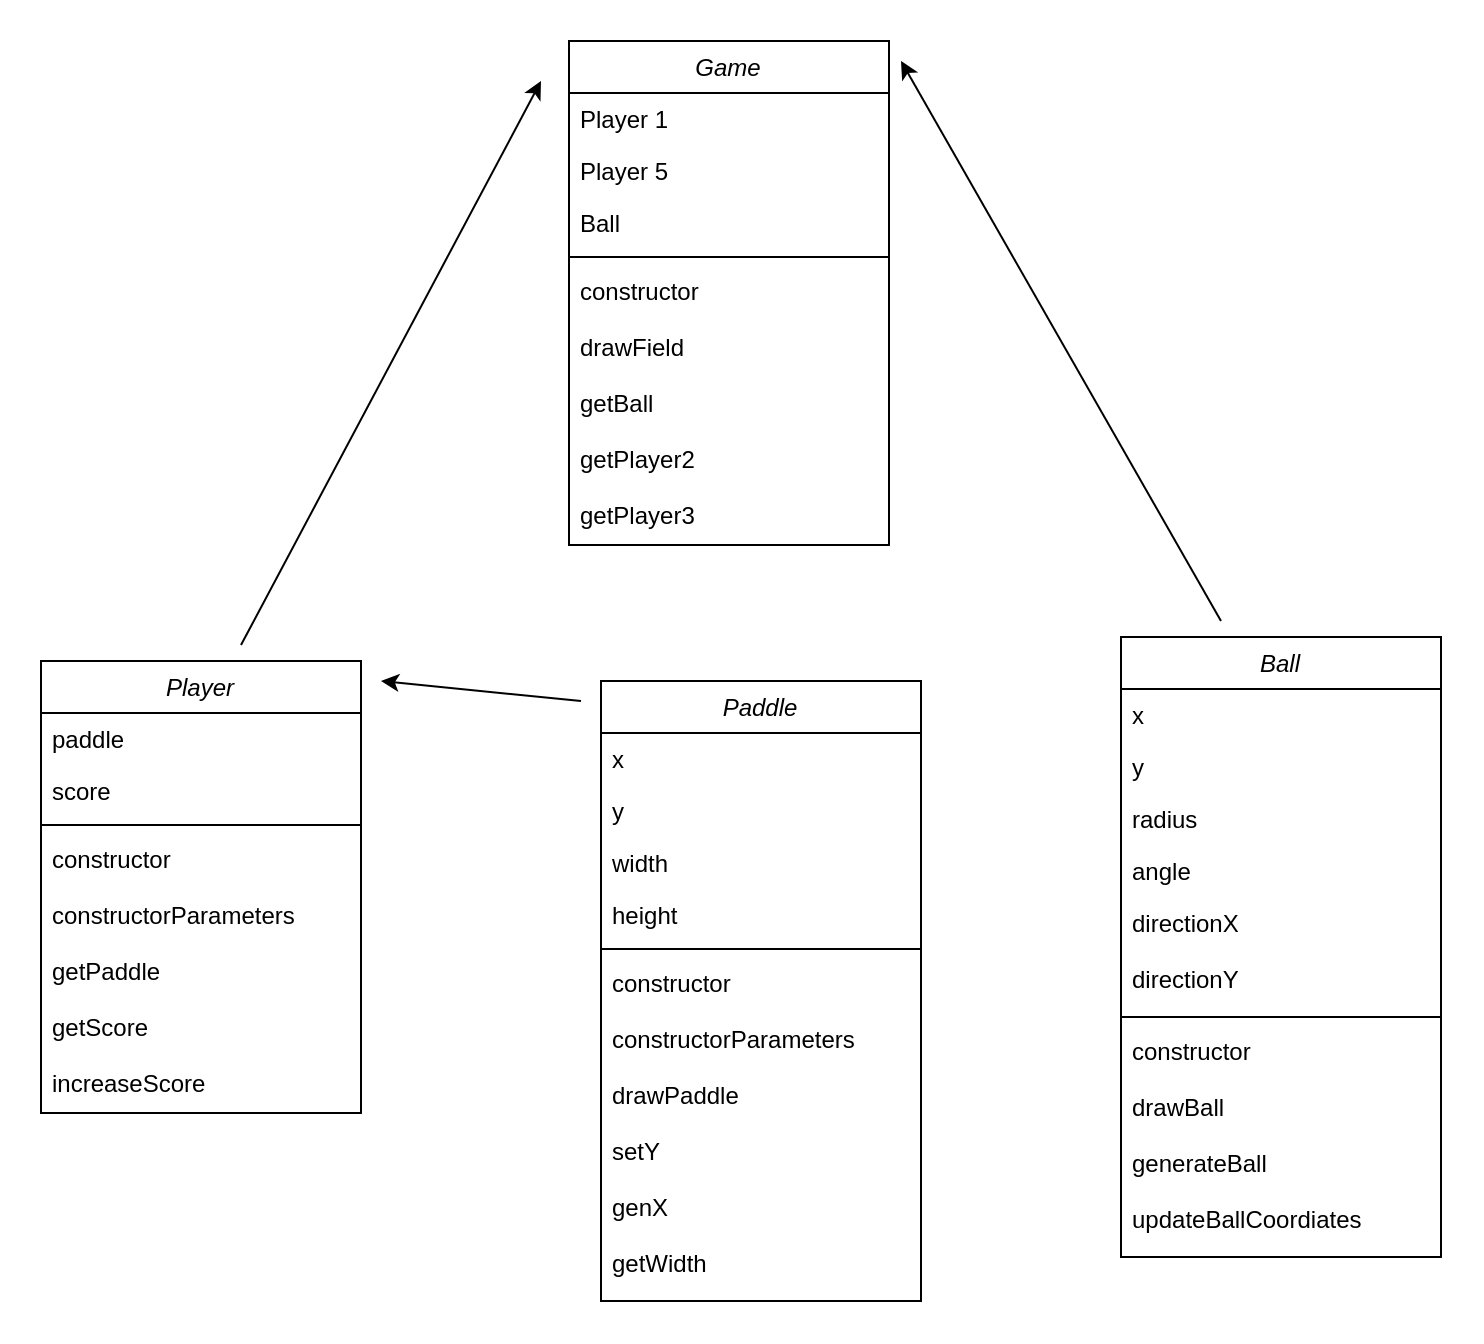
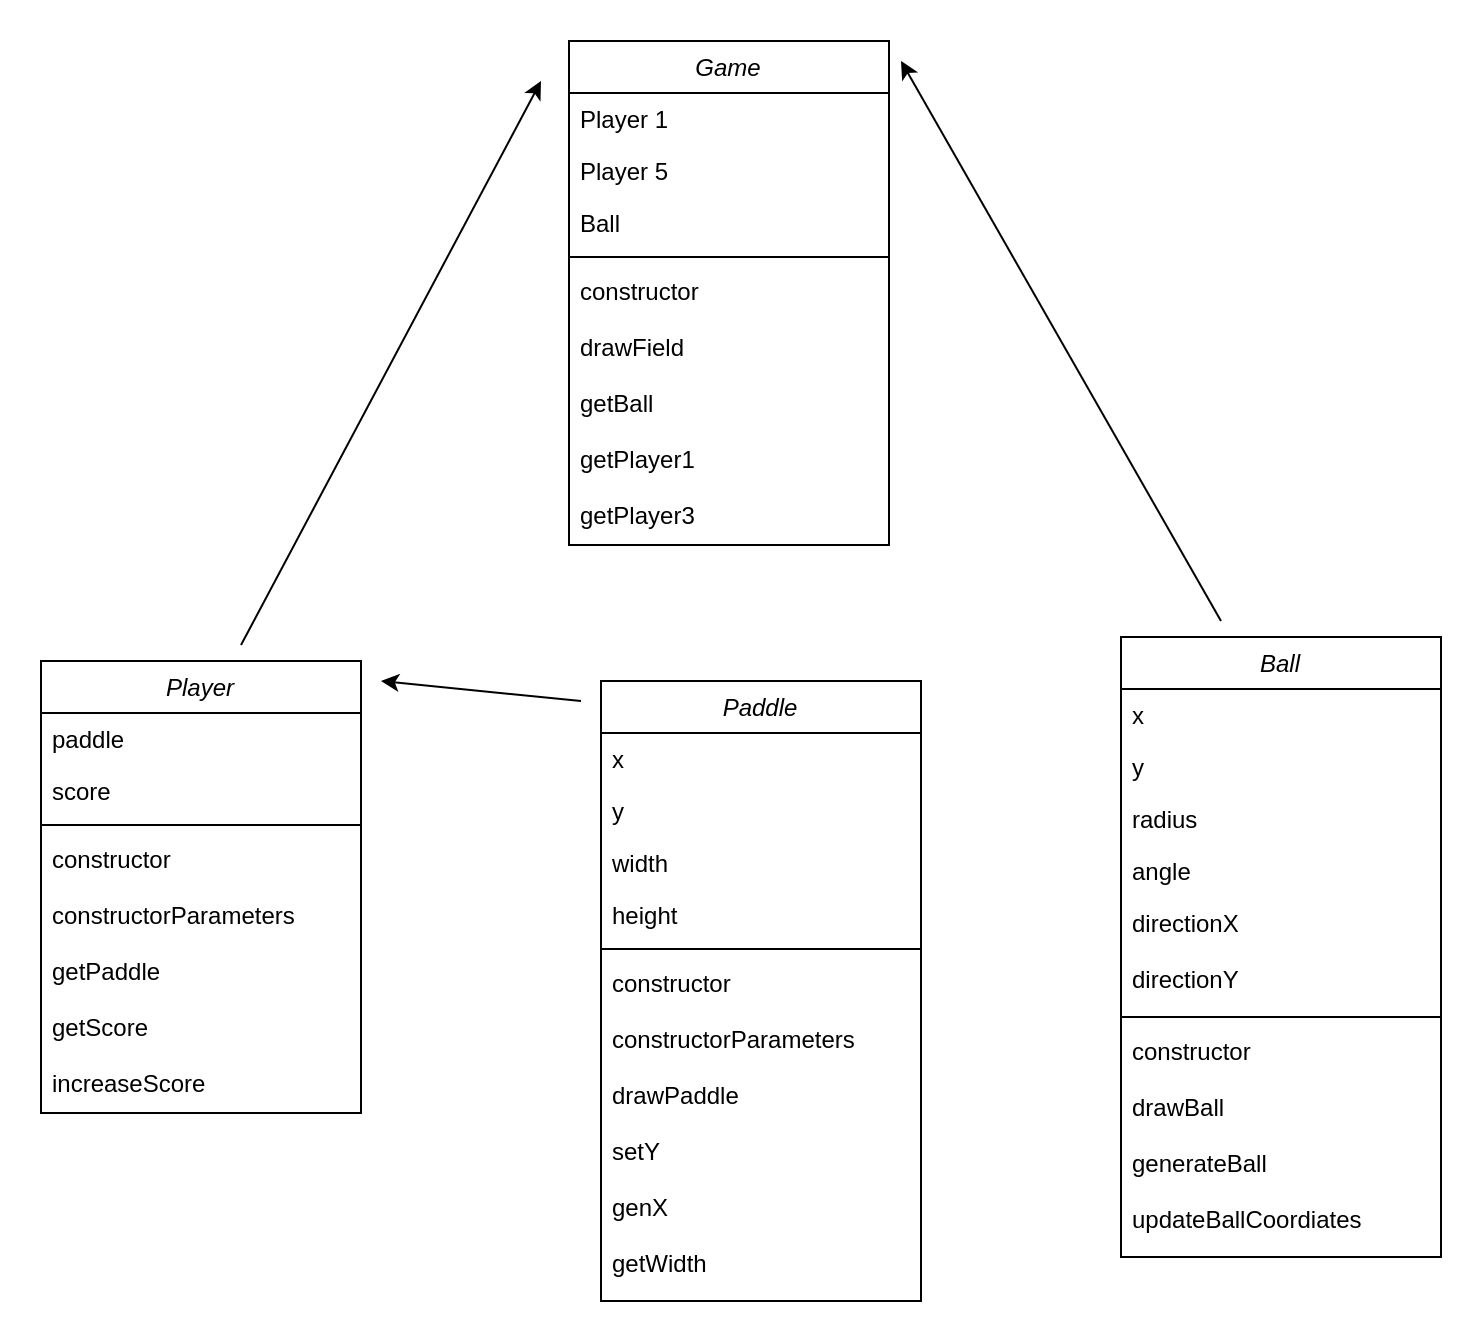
(644, 460) -> (644, 460)
